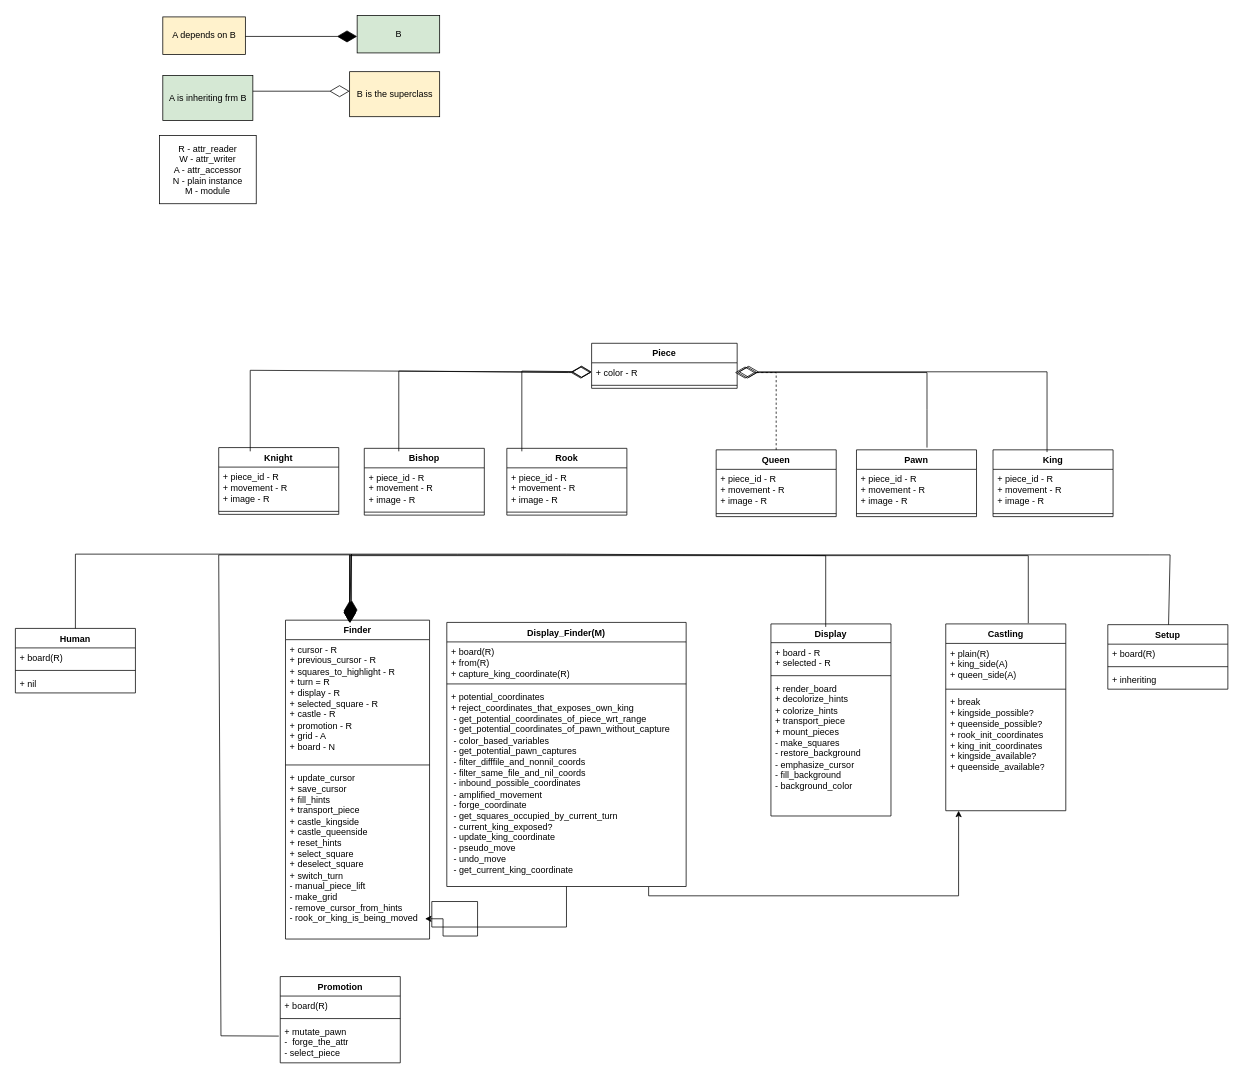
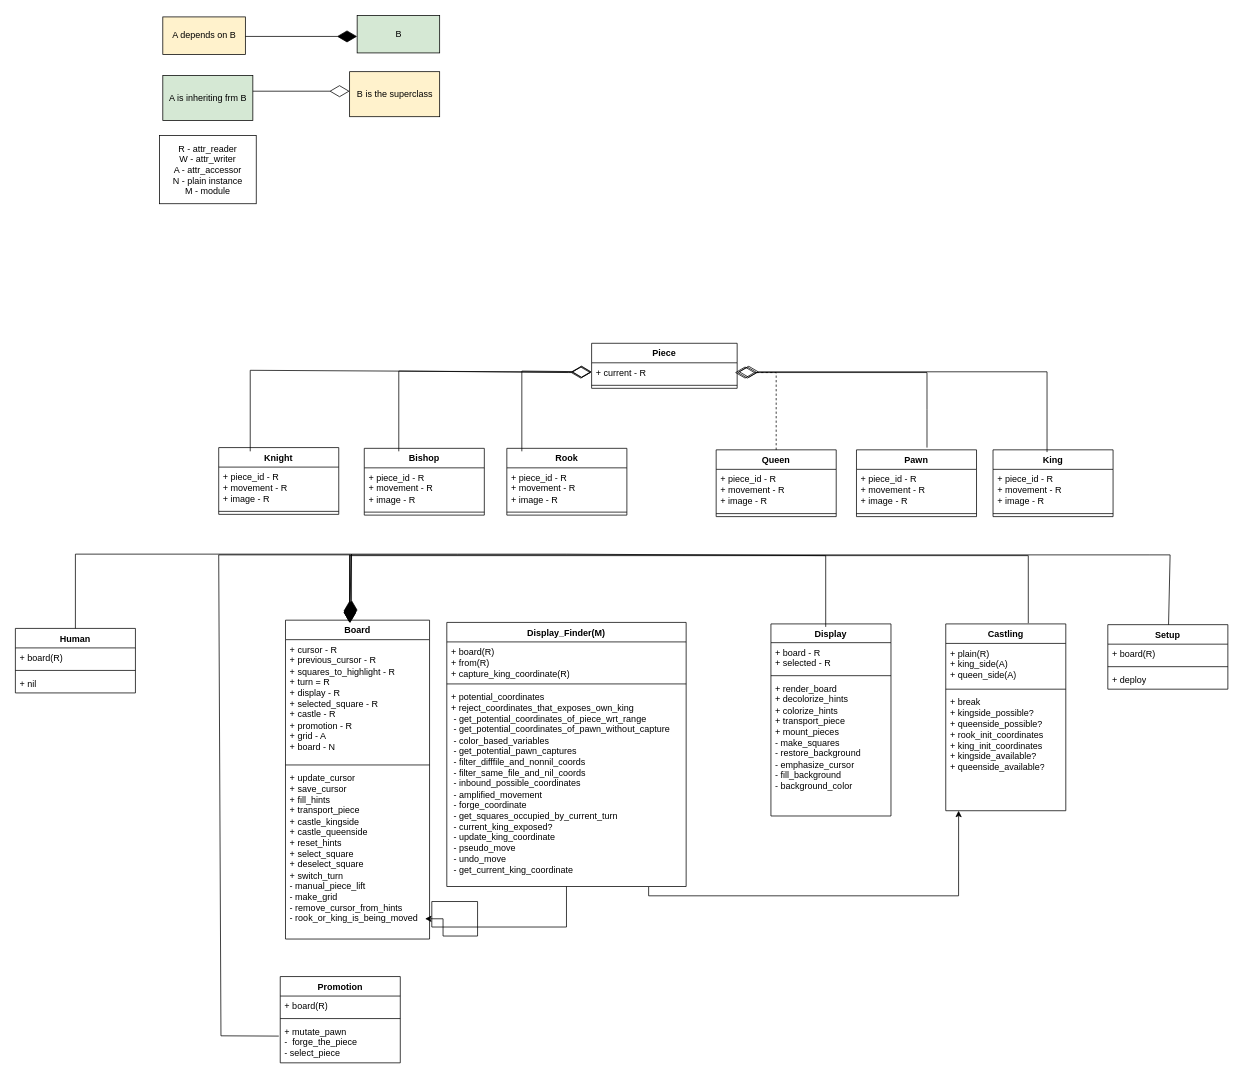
(619, 373) -> (625, 373)
(357, 631) -> (357, 631)
(1137, 680) -> (1130, 680)
(326, 1043) -> (328, 1043)
